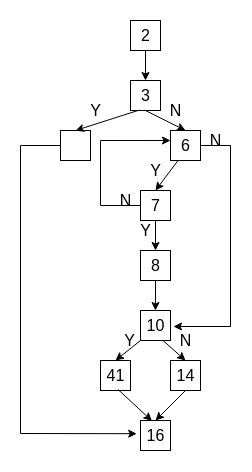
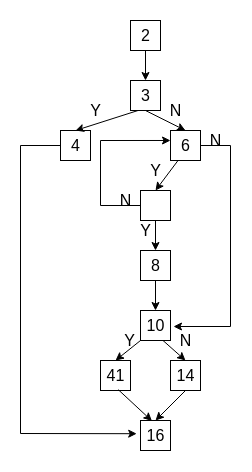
none -> (76, 146)
(156, 206) -> none
